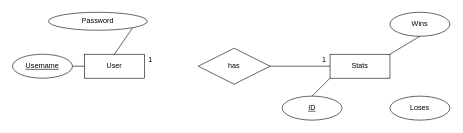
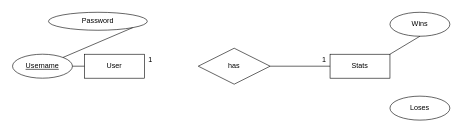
(123, 41) -> (98, 42)
(321, 88) -> none
(312, 108) -> none
